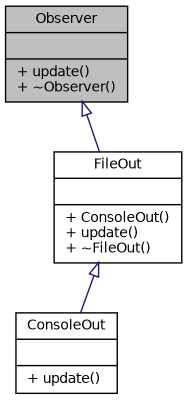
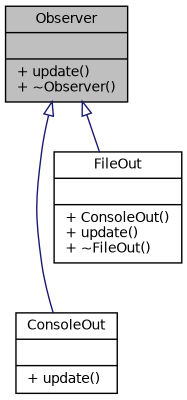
(87, 295) -> (37, 215)
